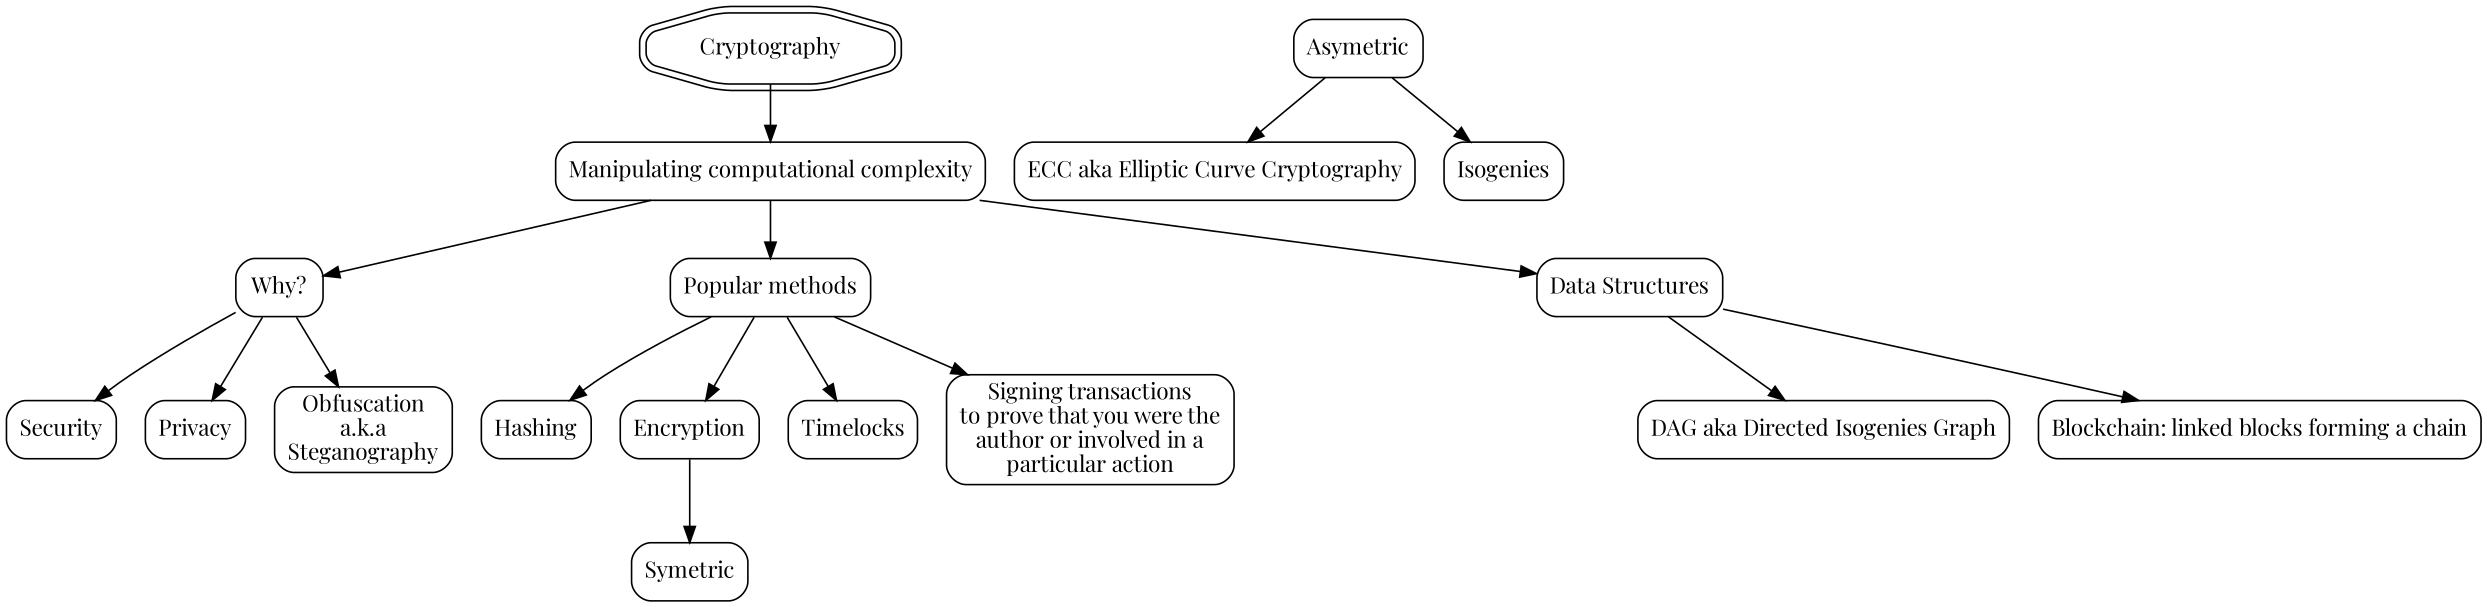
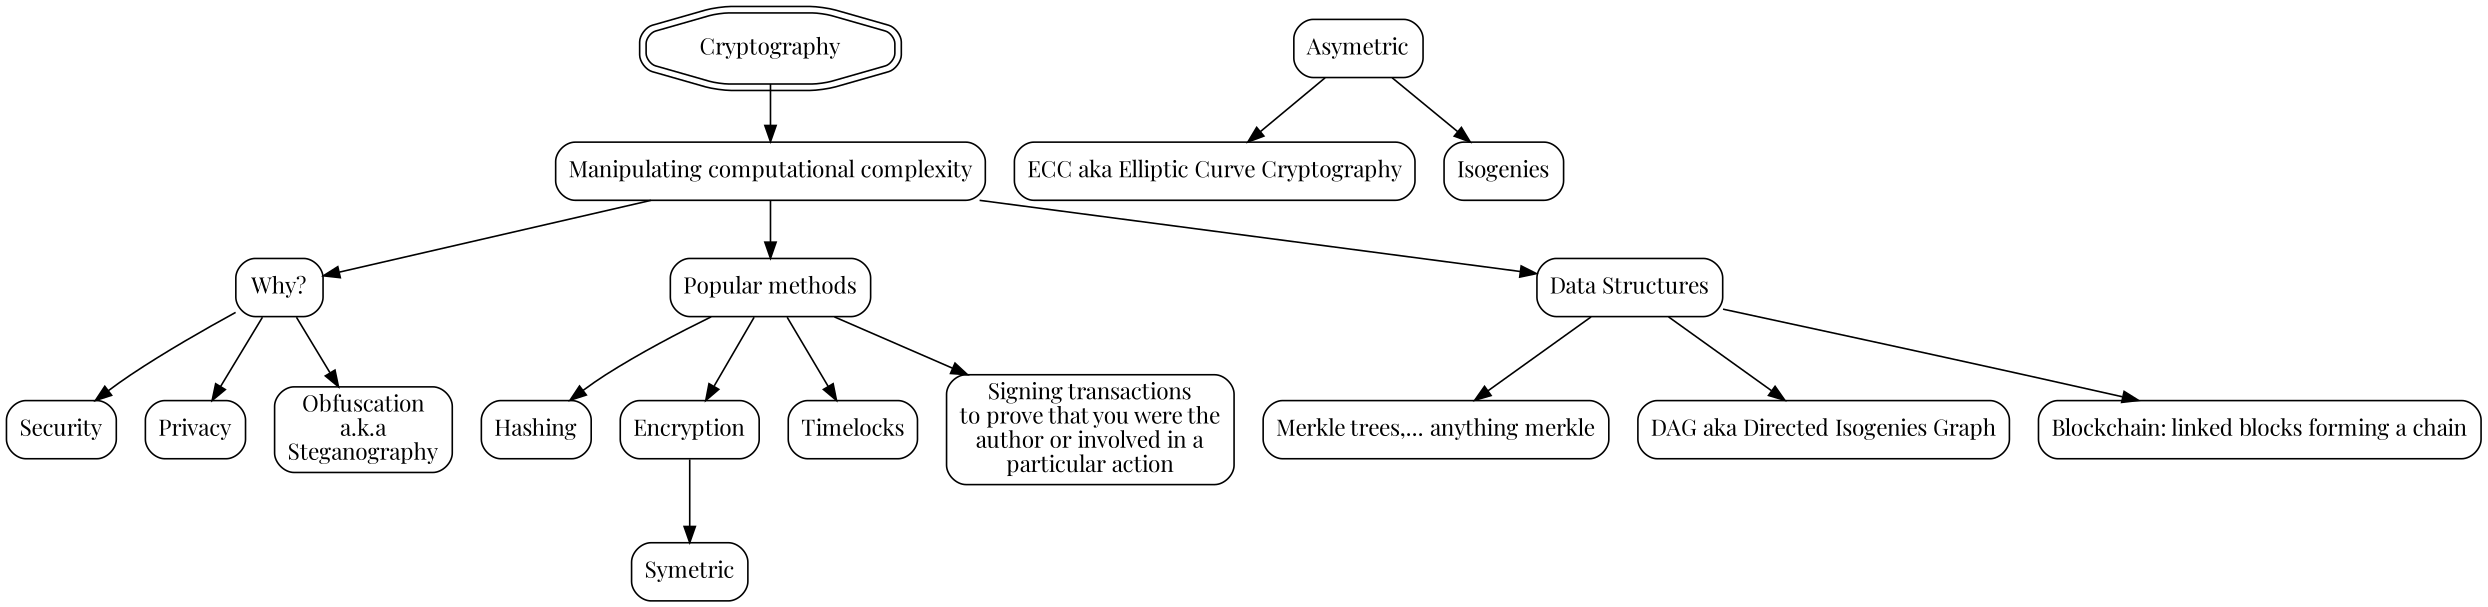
none -> (1436, 430)
